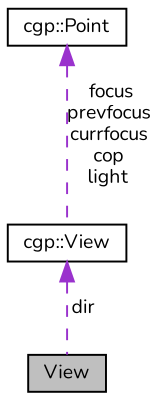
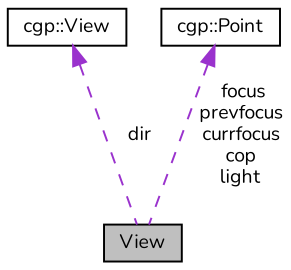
(67, 145) -> (178, 145)
